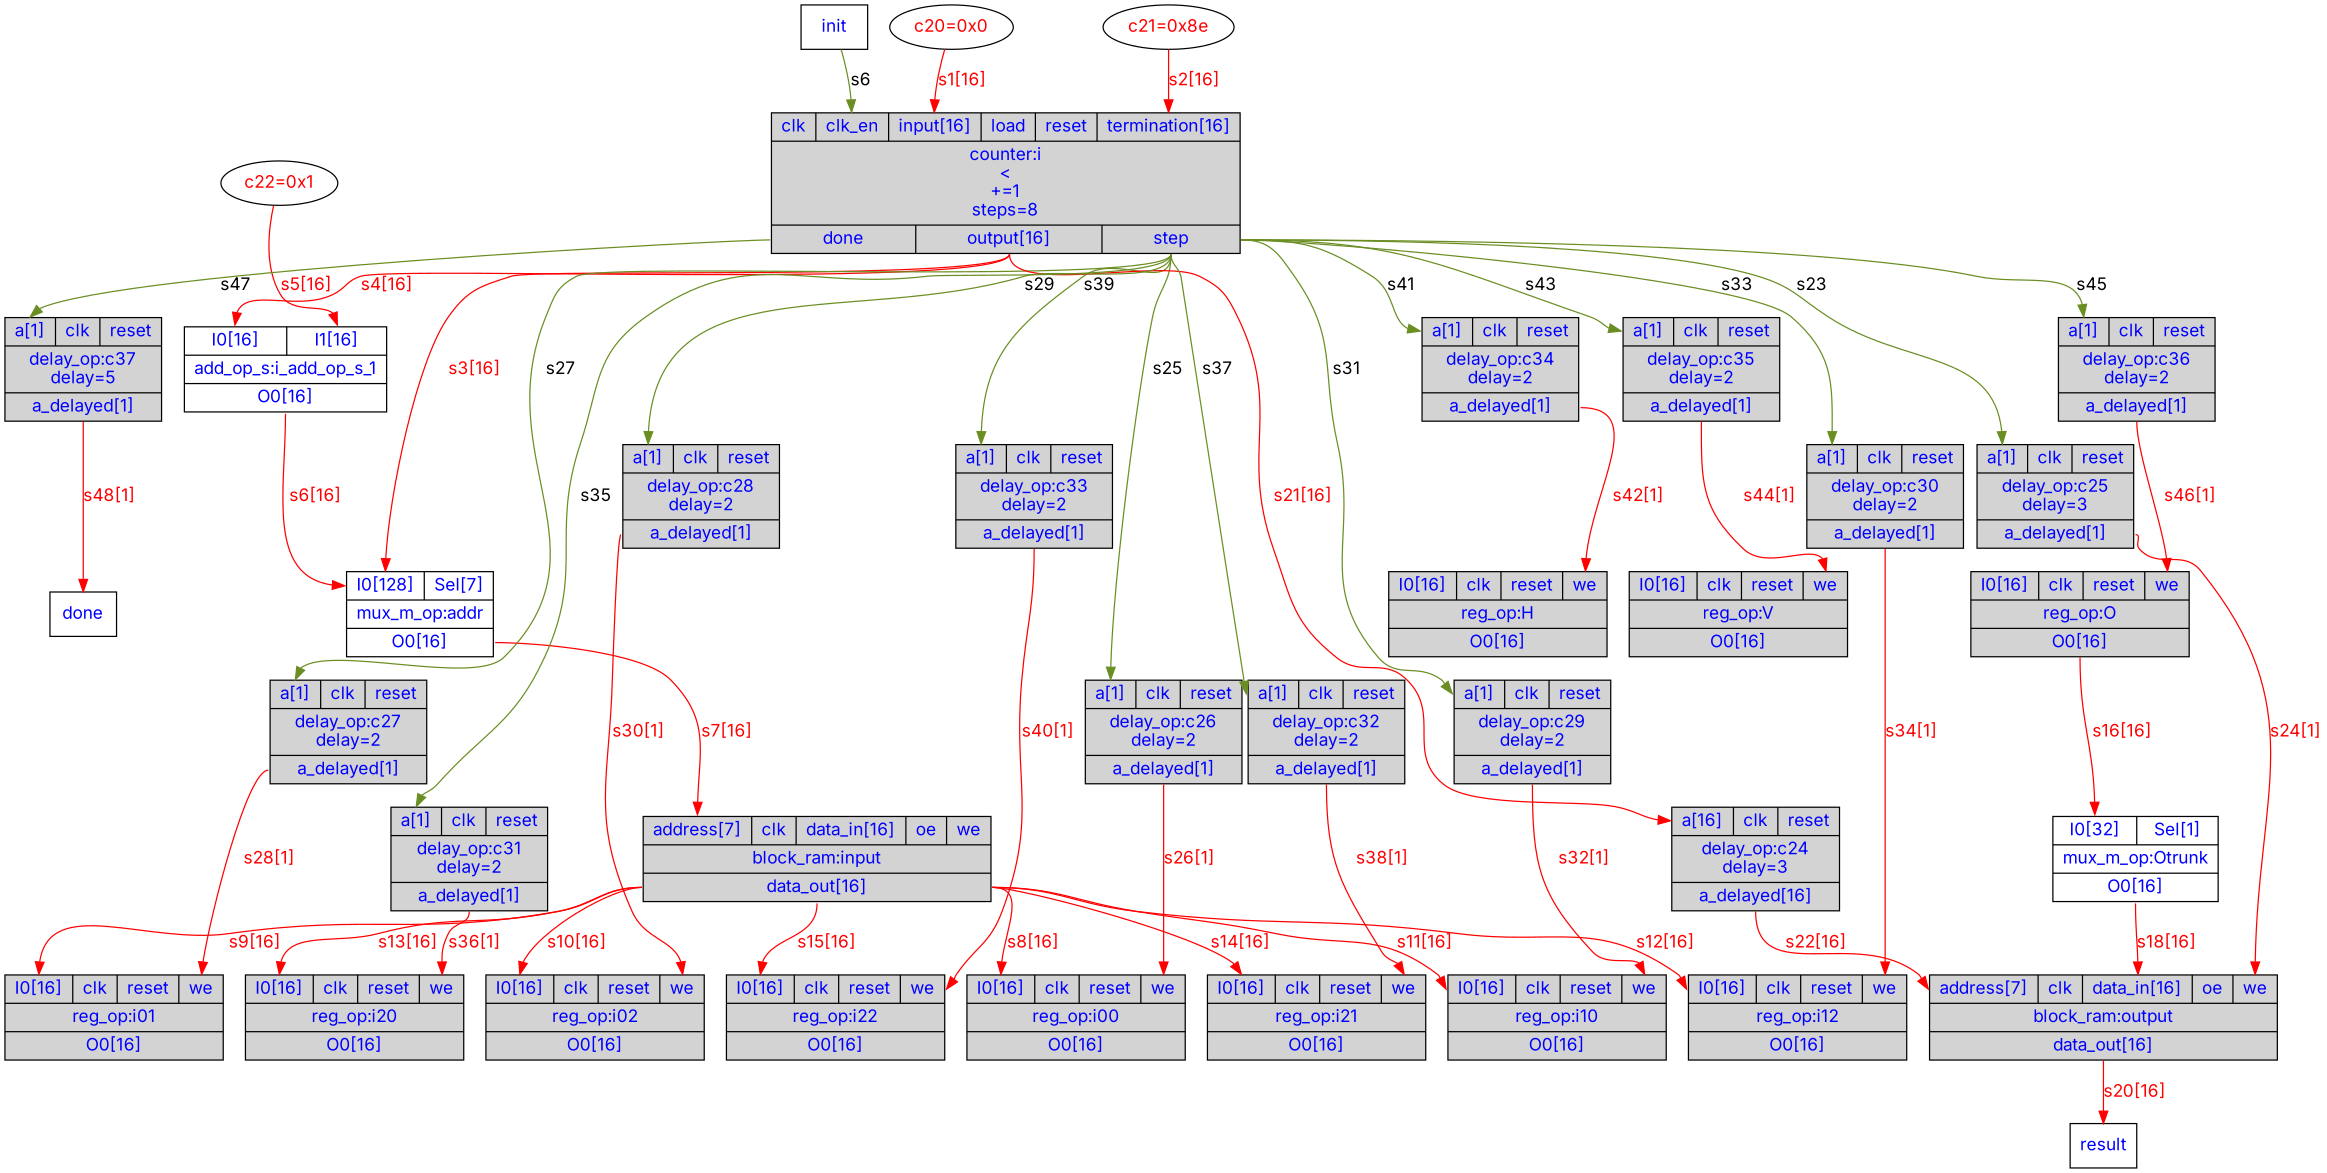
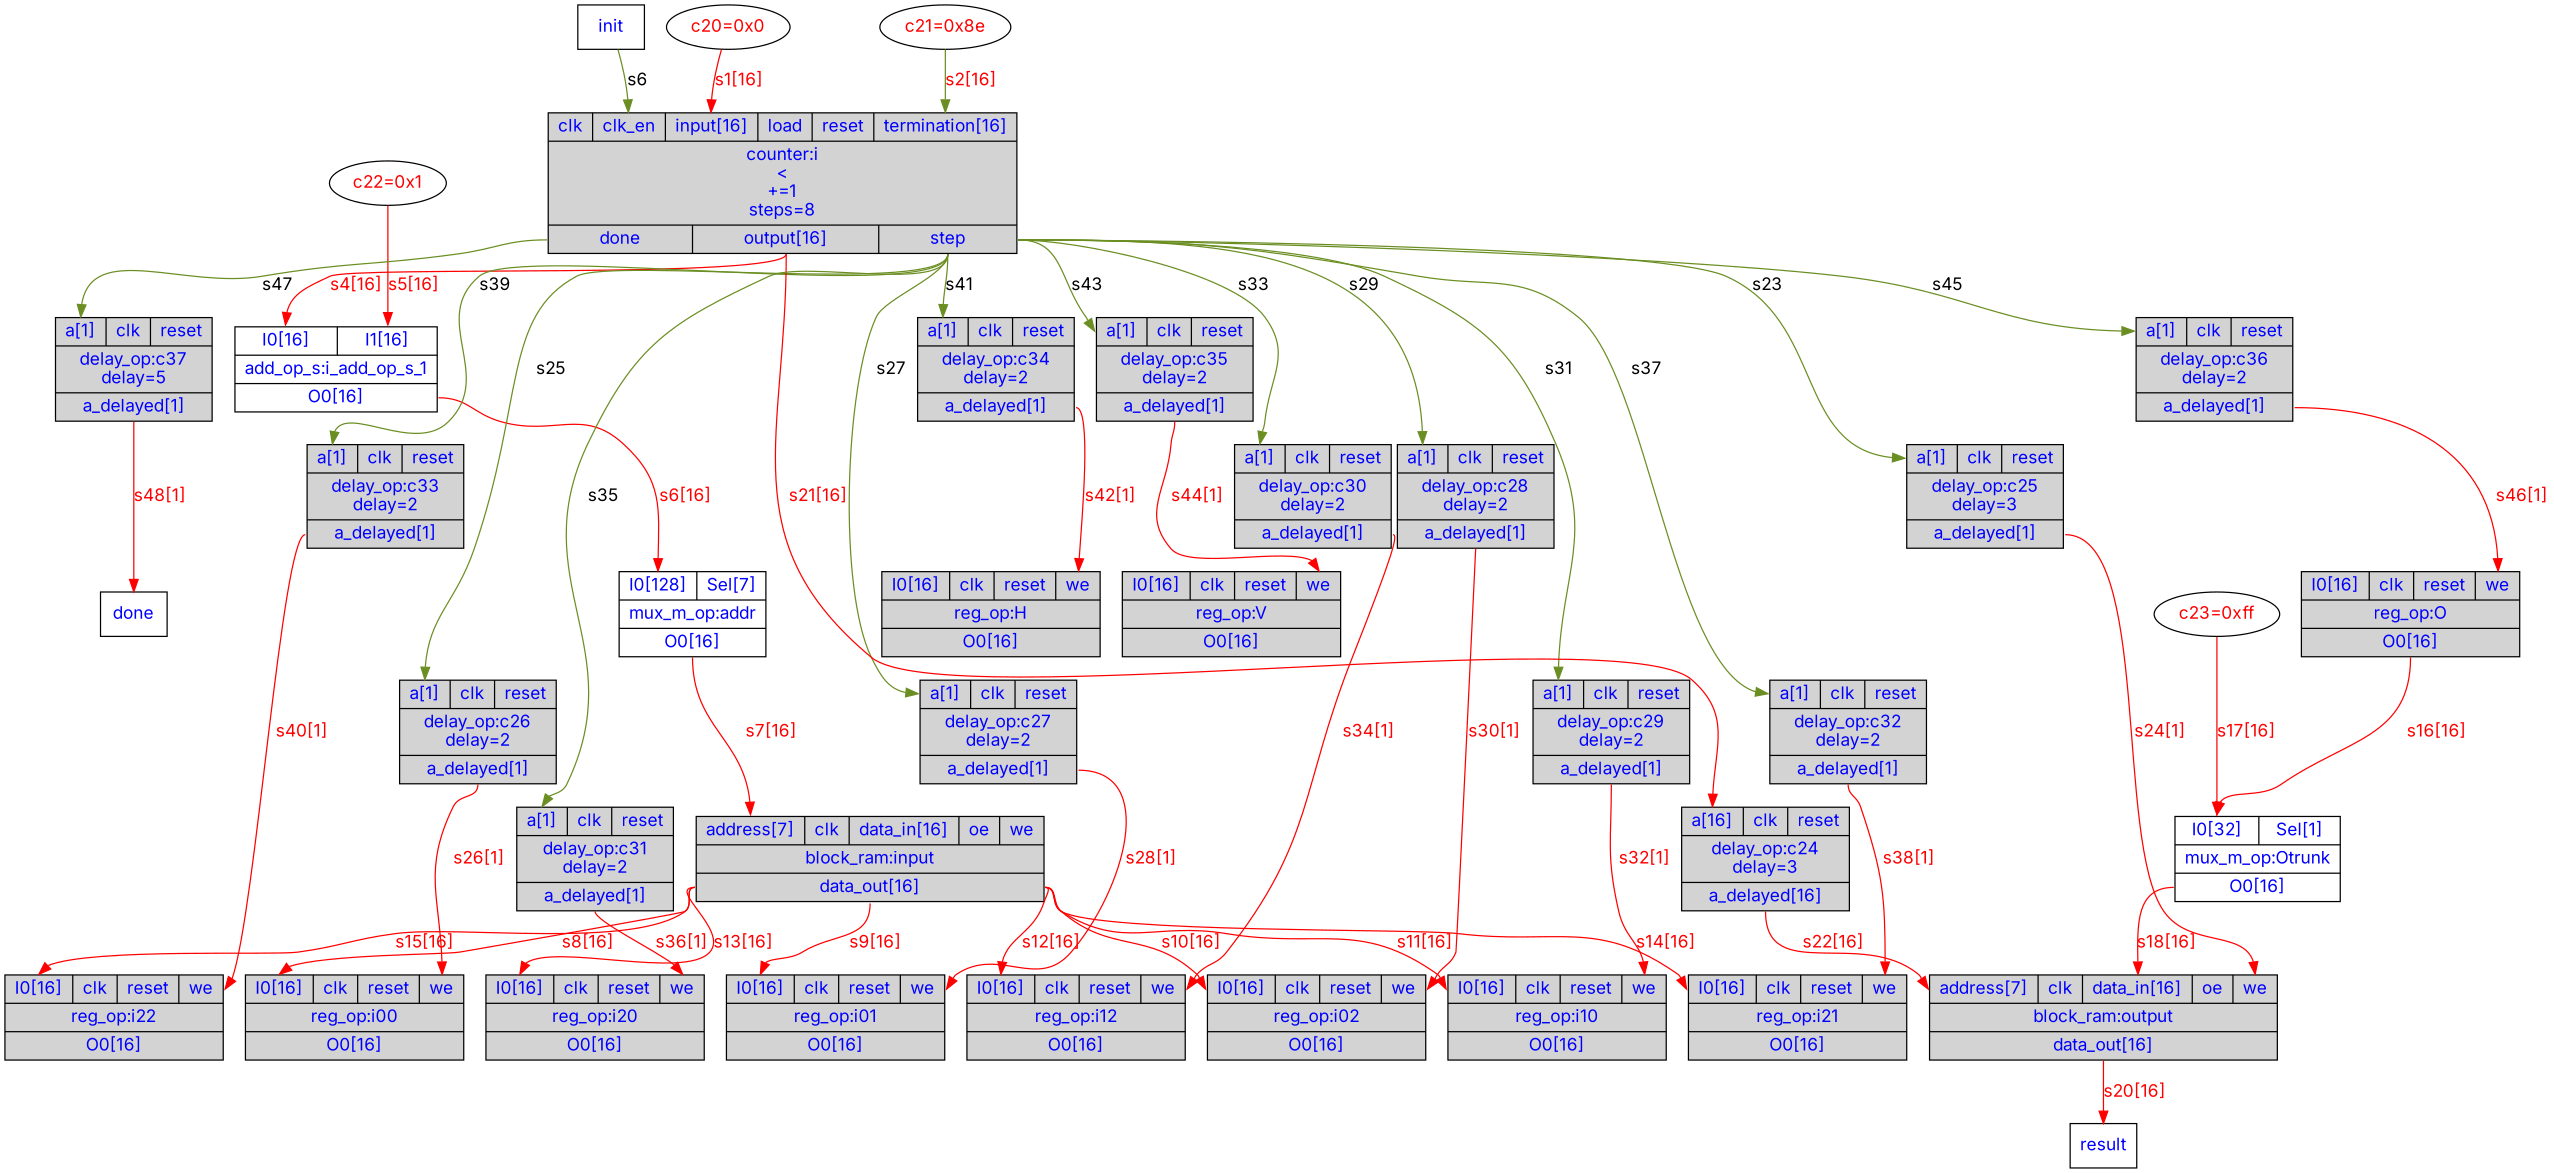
(1169, 74) -> (945, 74)
(495, 282) -> none
none -> (2217, 614)
